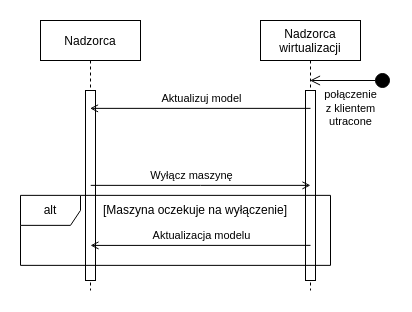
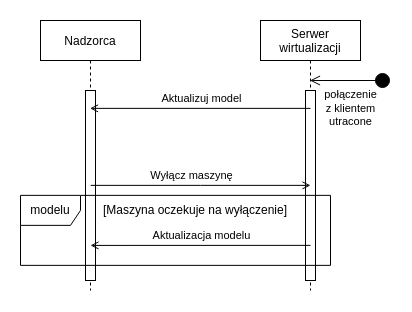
(310, 34) -> (310, 34)
(51, 211) -> (51, 211)
